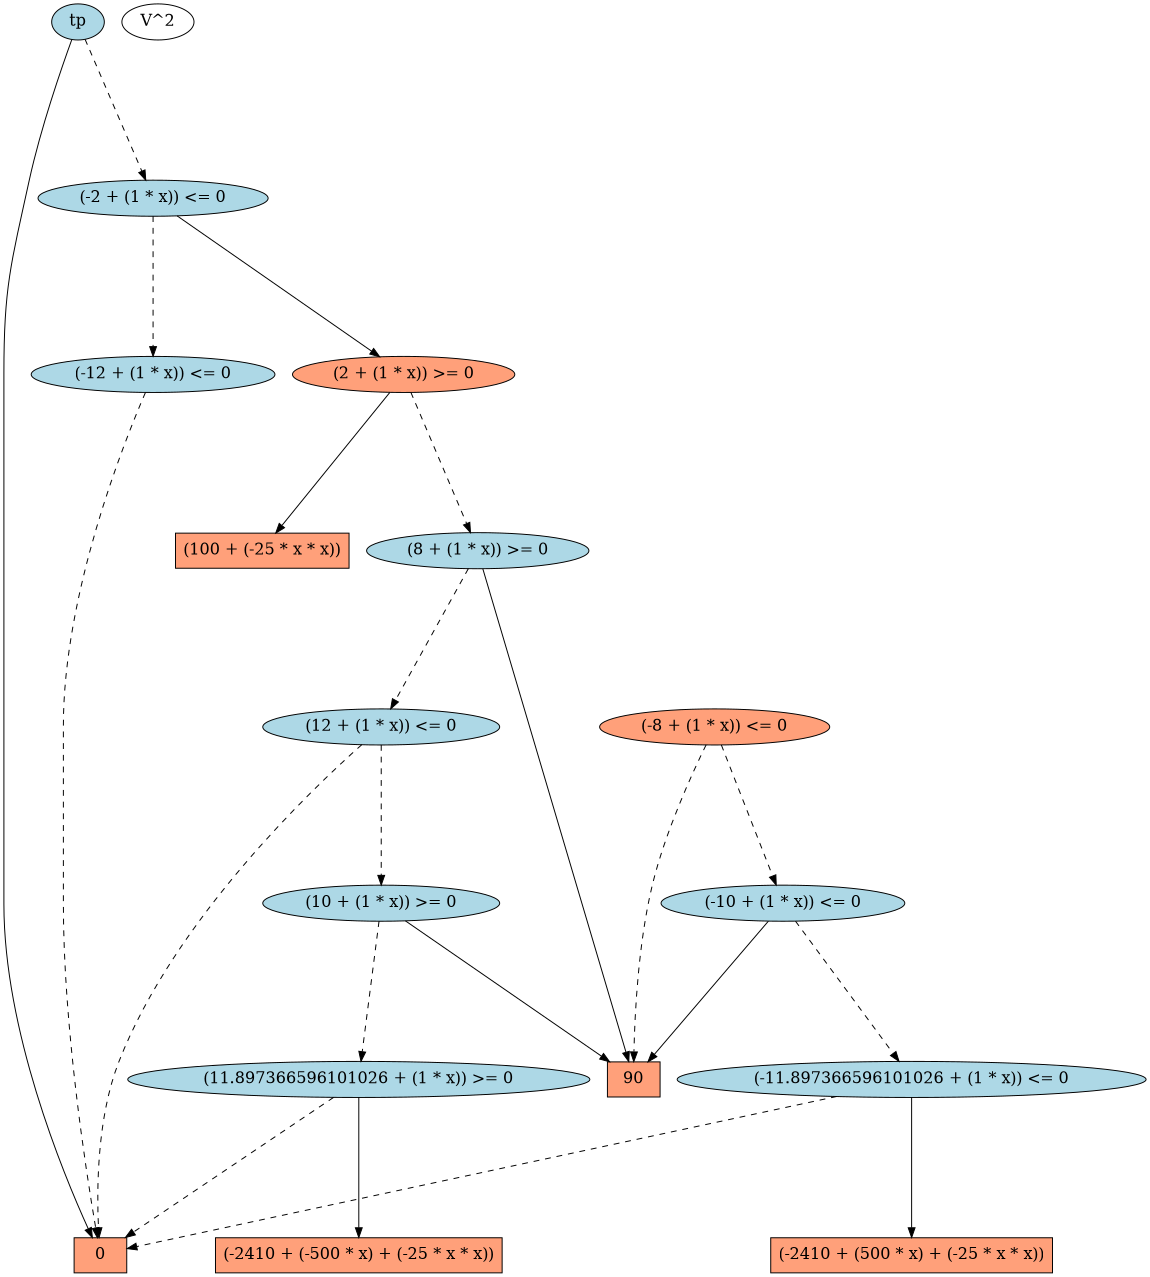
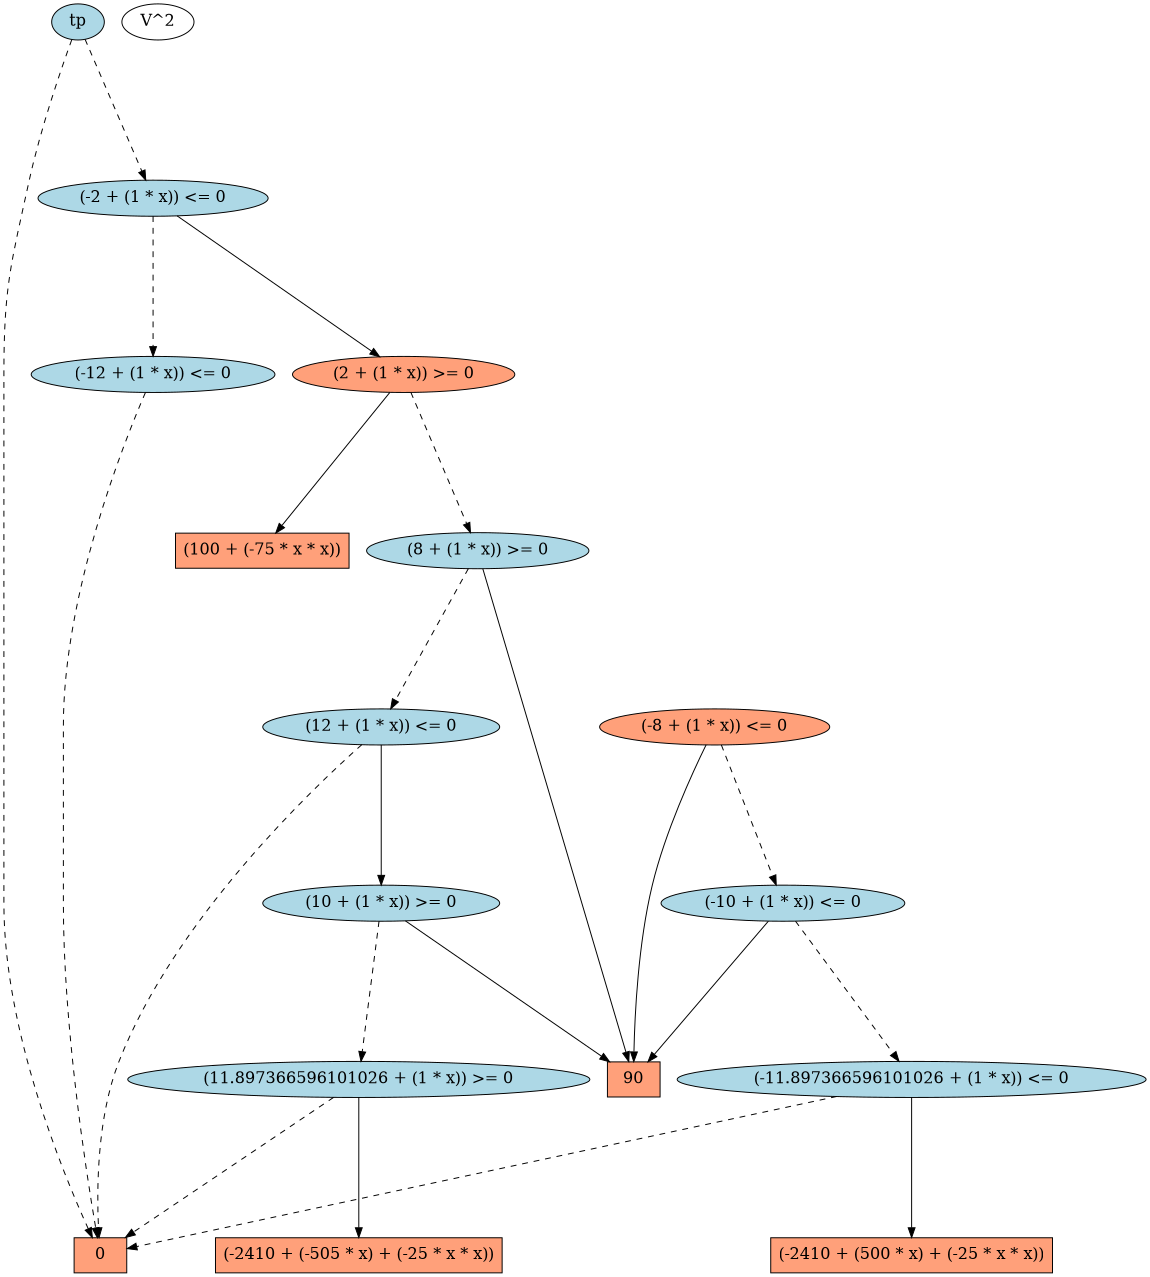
(262, 551) -> (262, 551)
(4, 636) -> (4, 636)
(381, 810) -> (381, 810)
(651, 894) -> (651, 894)
(359, 1255) -> (359, 1255)
